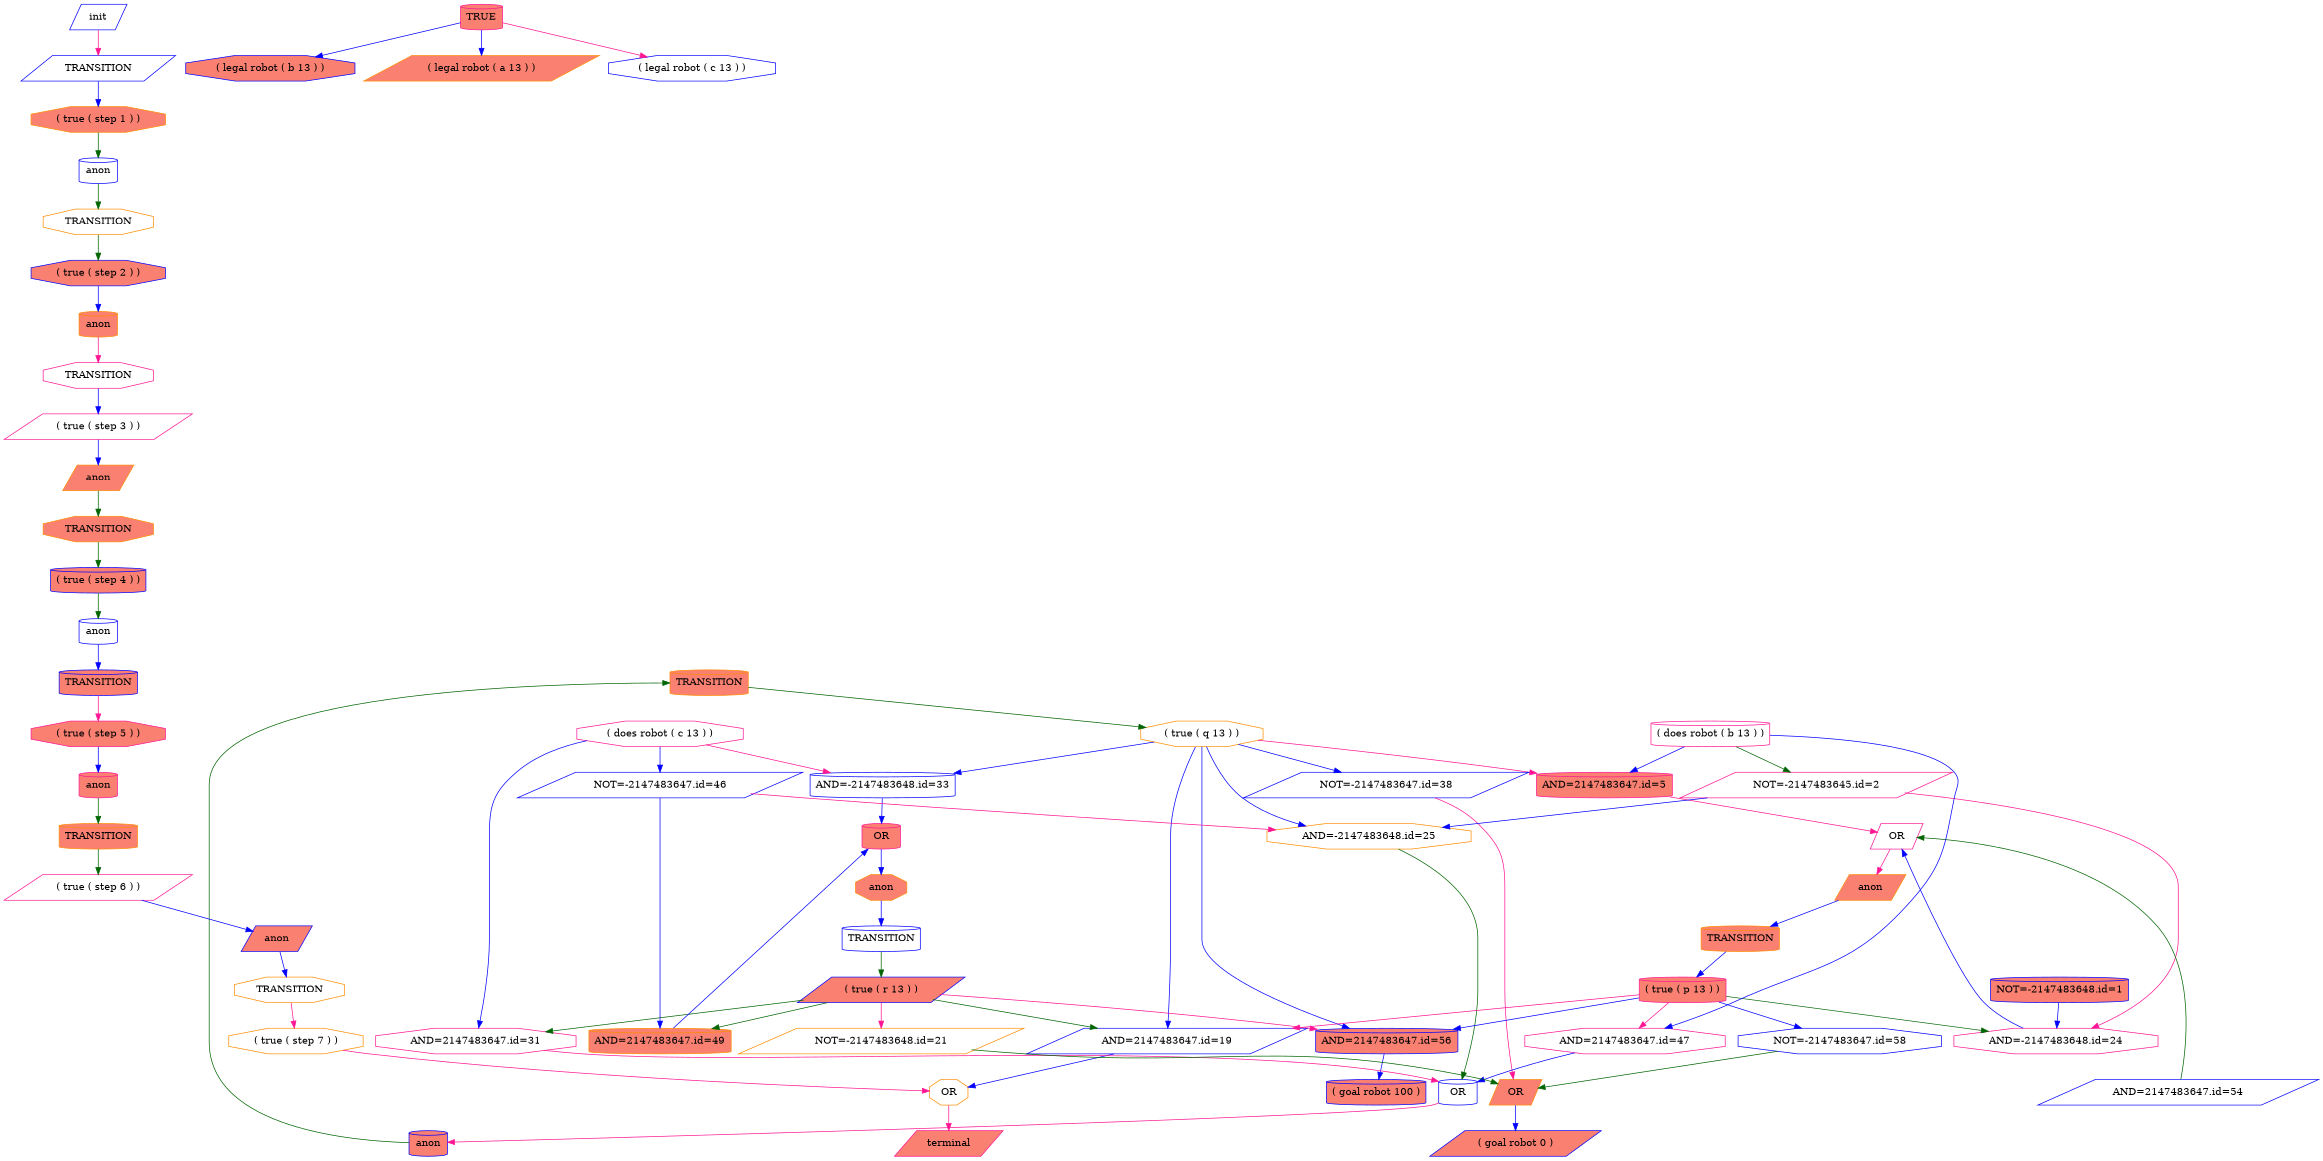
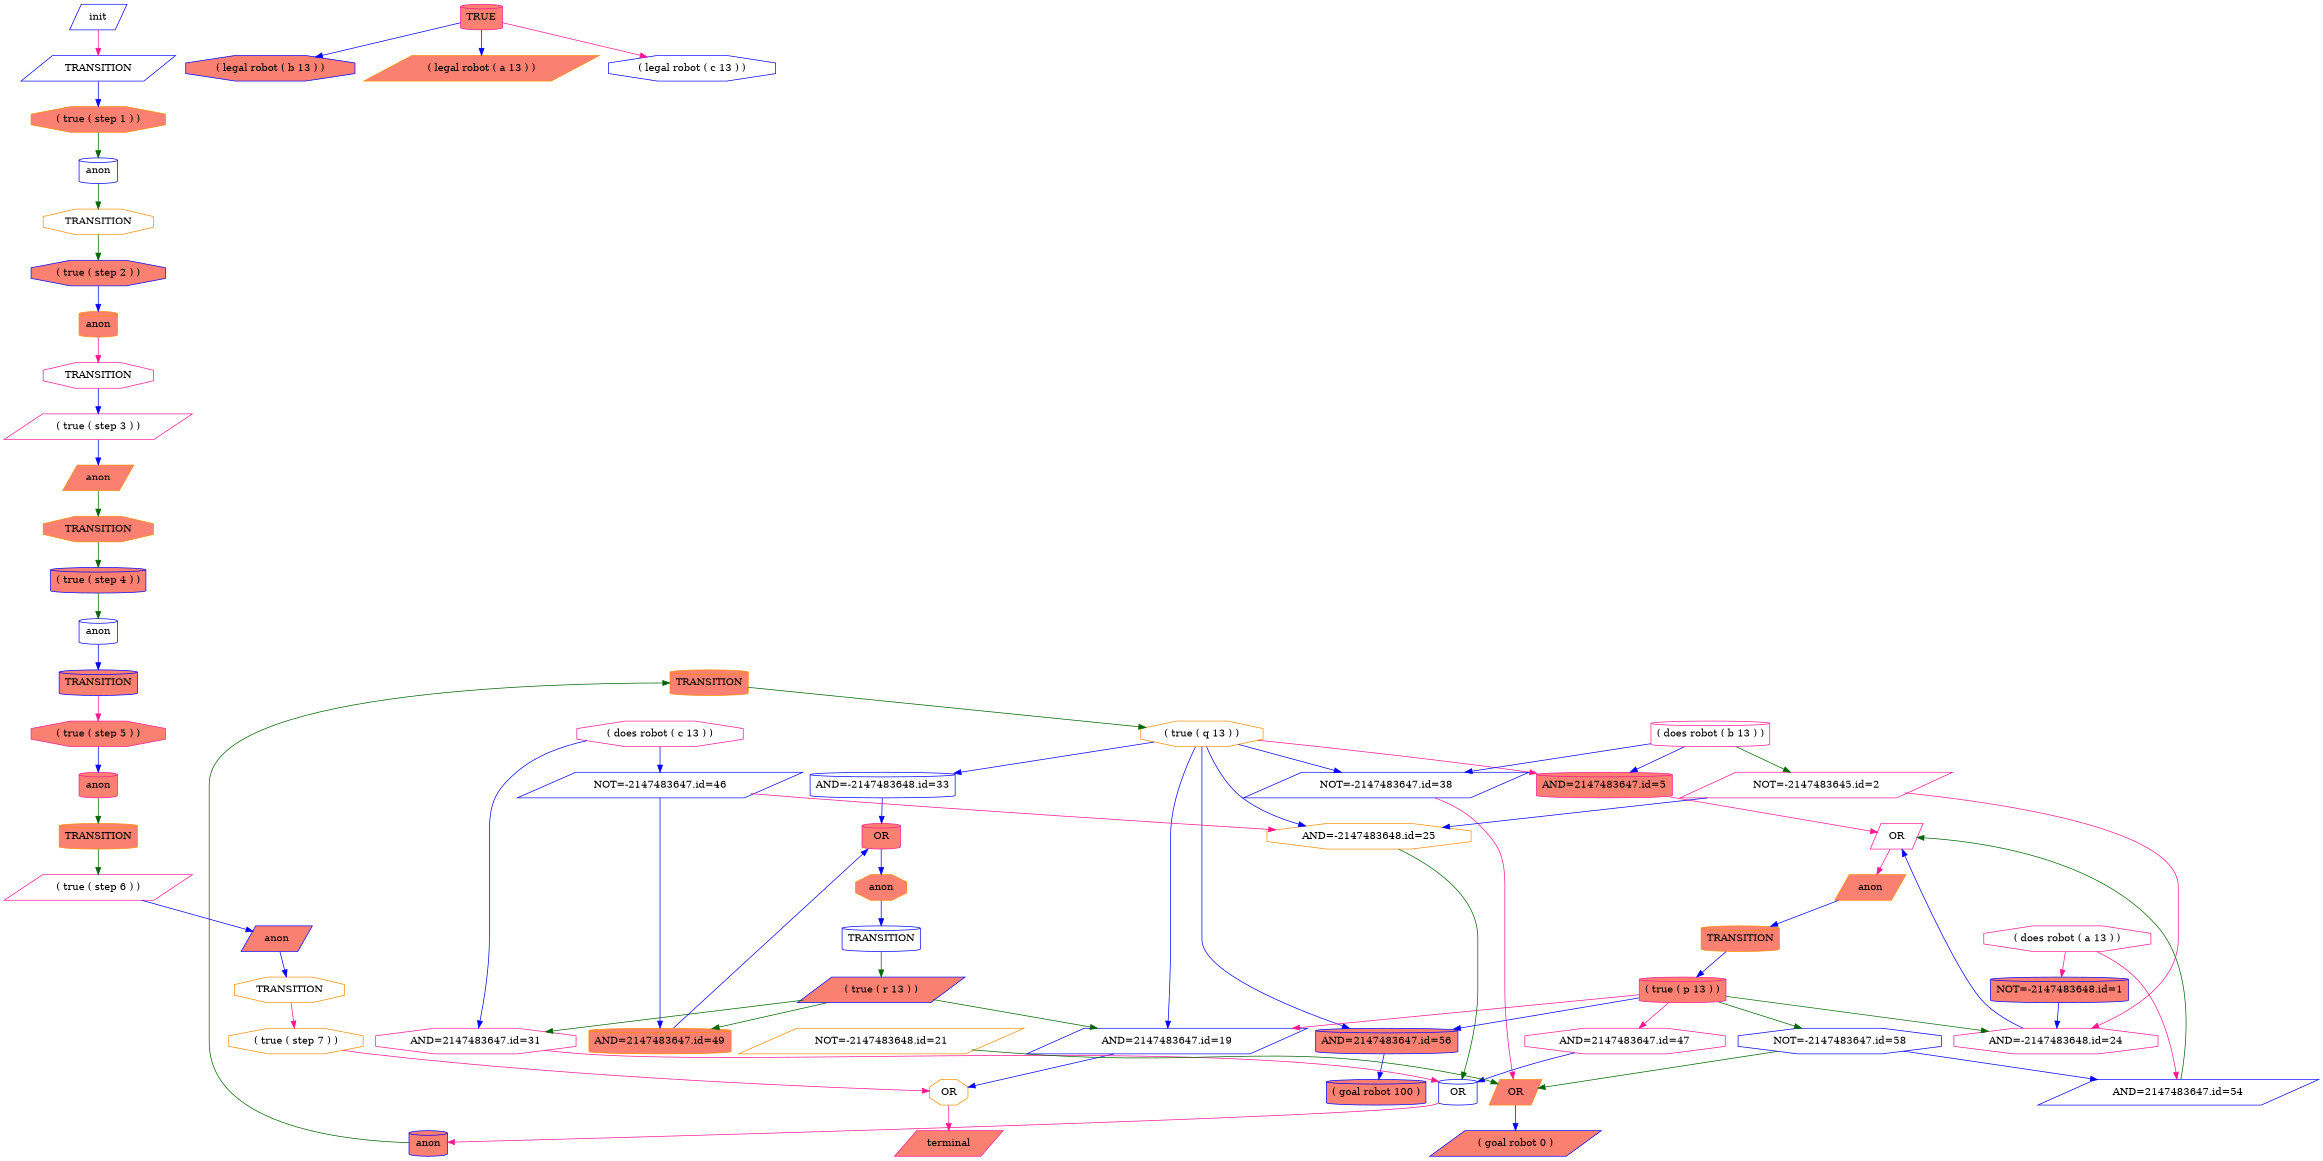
(765, 758) -> none
(1929, 878) -> (1562, 757)
none -> (2067, 939)
(1125, 1009) -> none
(881, 1012) -> none
(1757, 1014) -> (1757, 1014)
none -> (1997, 1065)
